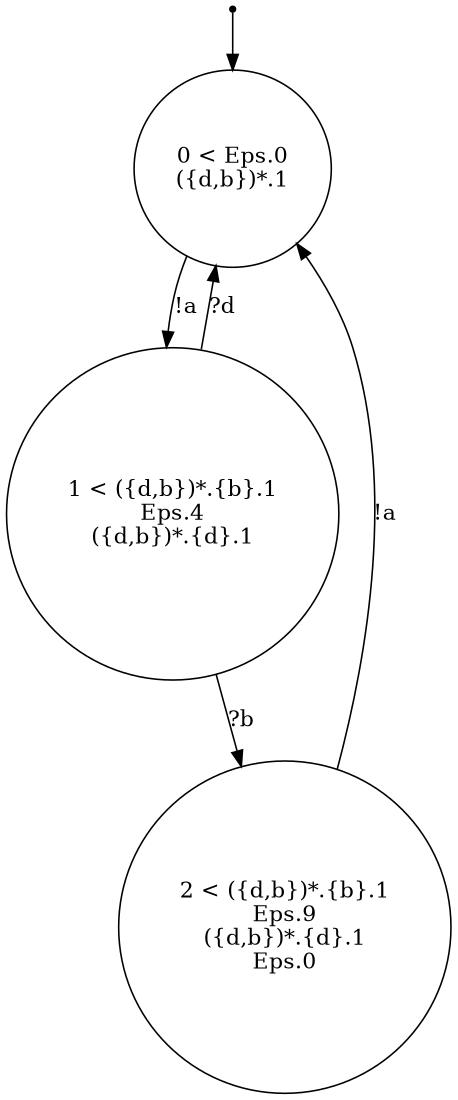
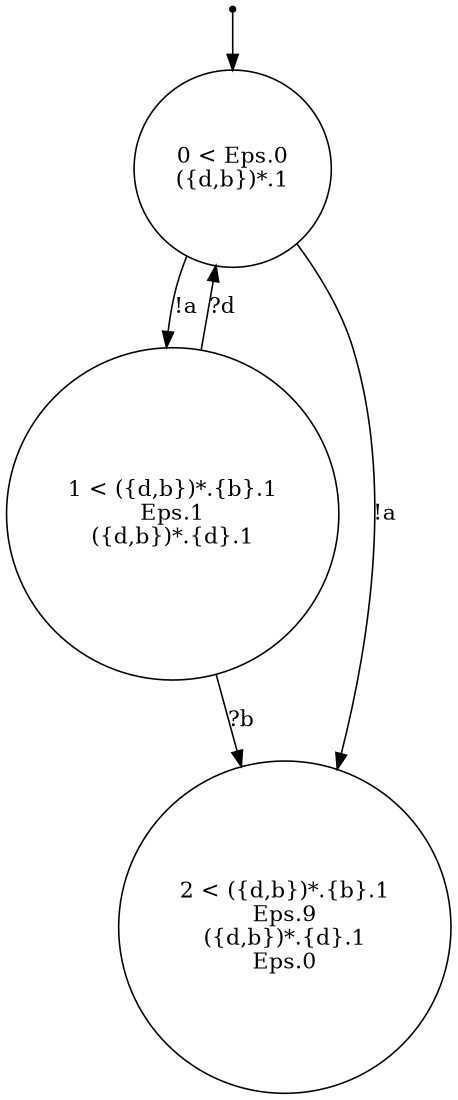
(375, 508) -> (374, 492)
(173, 514) -> (173, 514)
